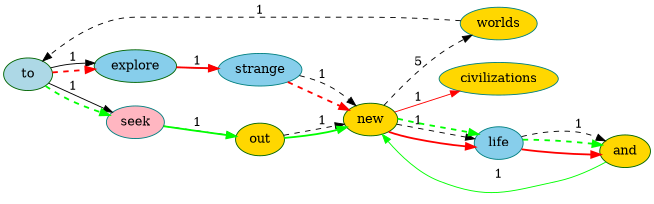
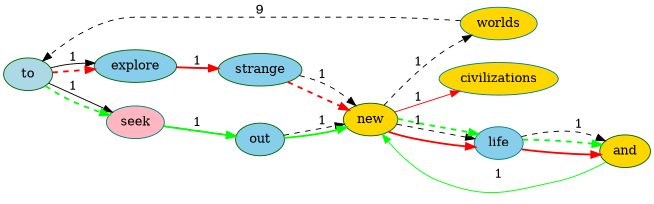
(260, 10) -> (260, 10)
(418, 62) -> (418, 62)
(260, 70) -> (260, 70)
(260, 139) -> (260, 139)
